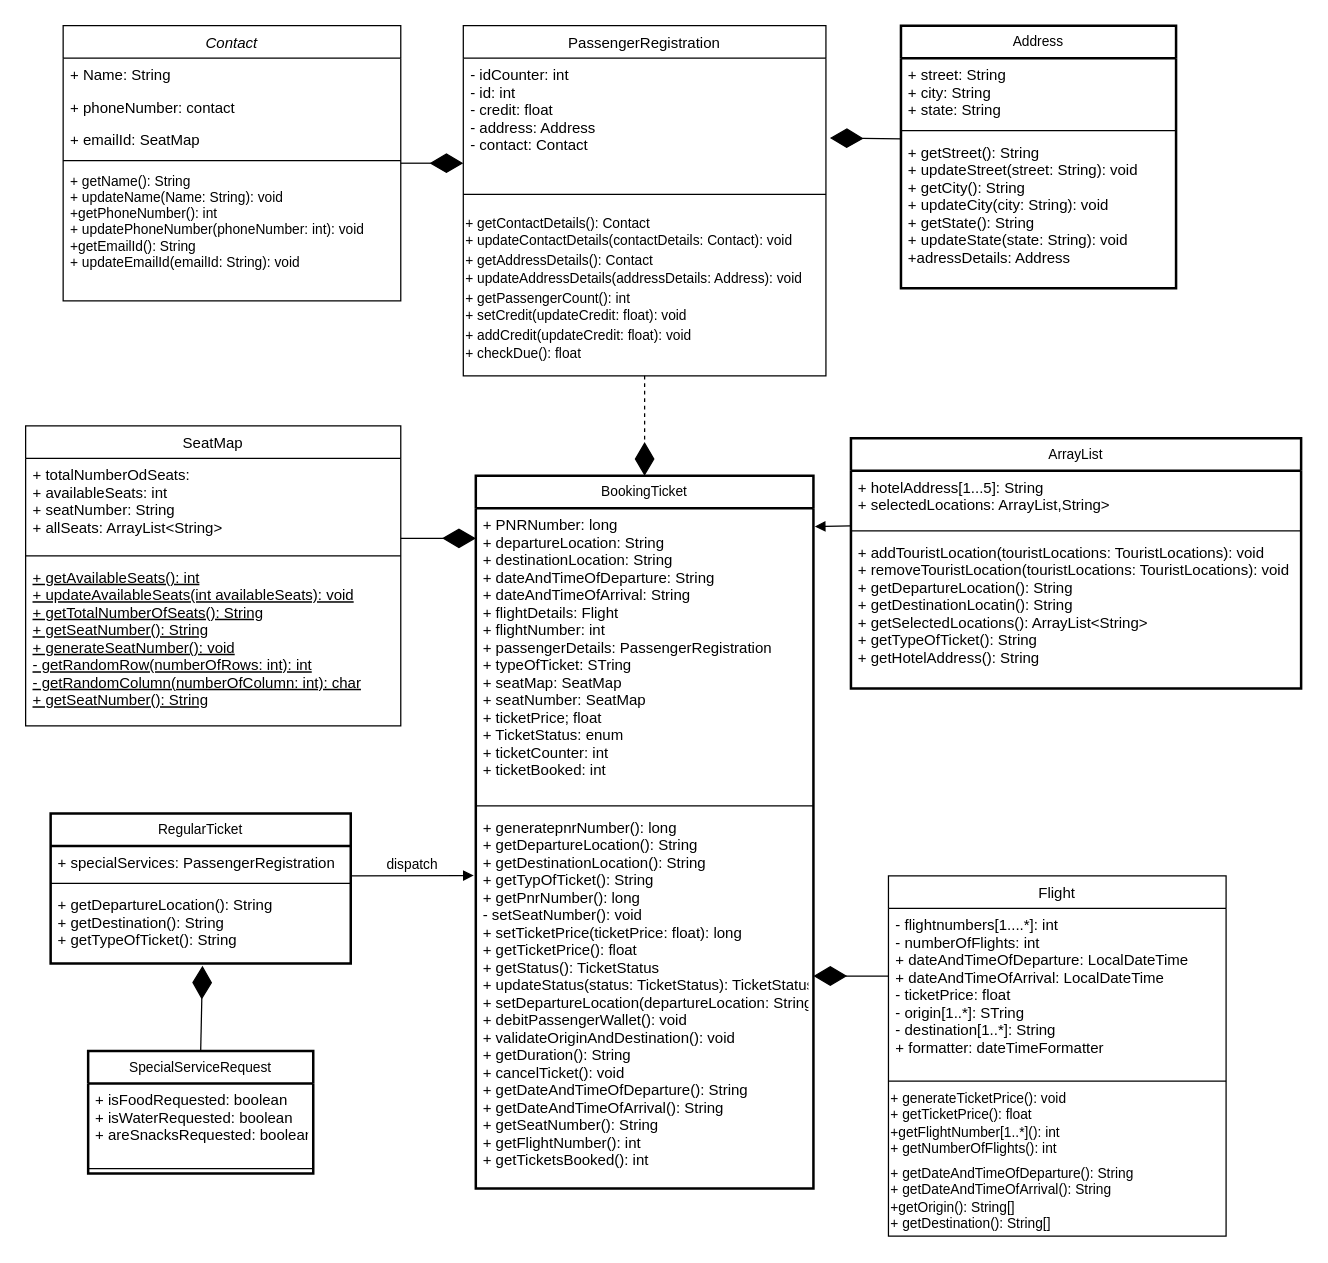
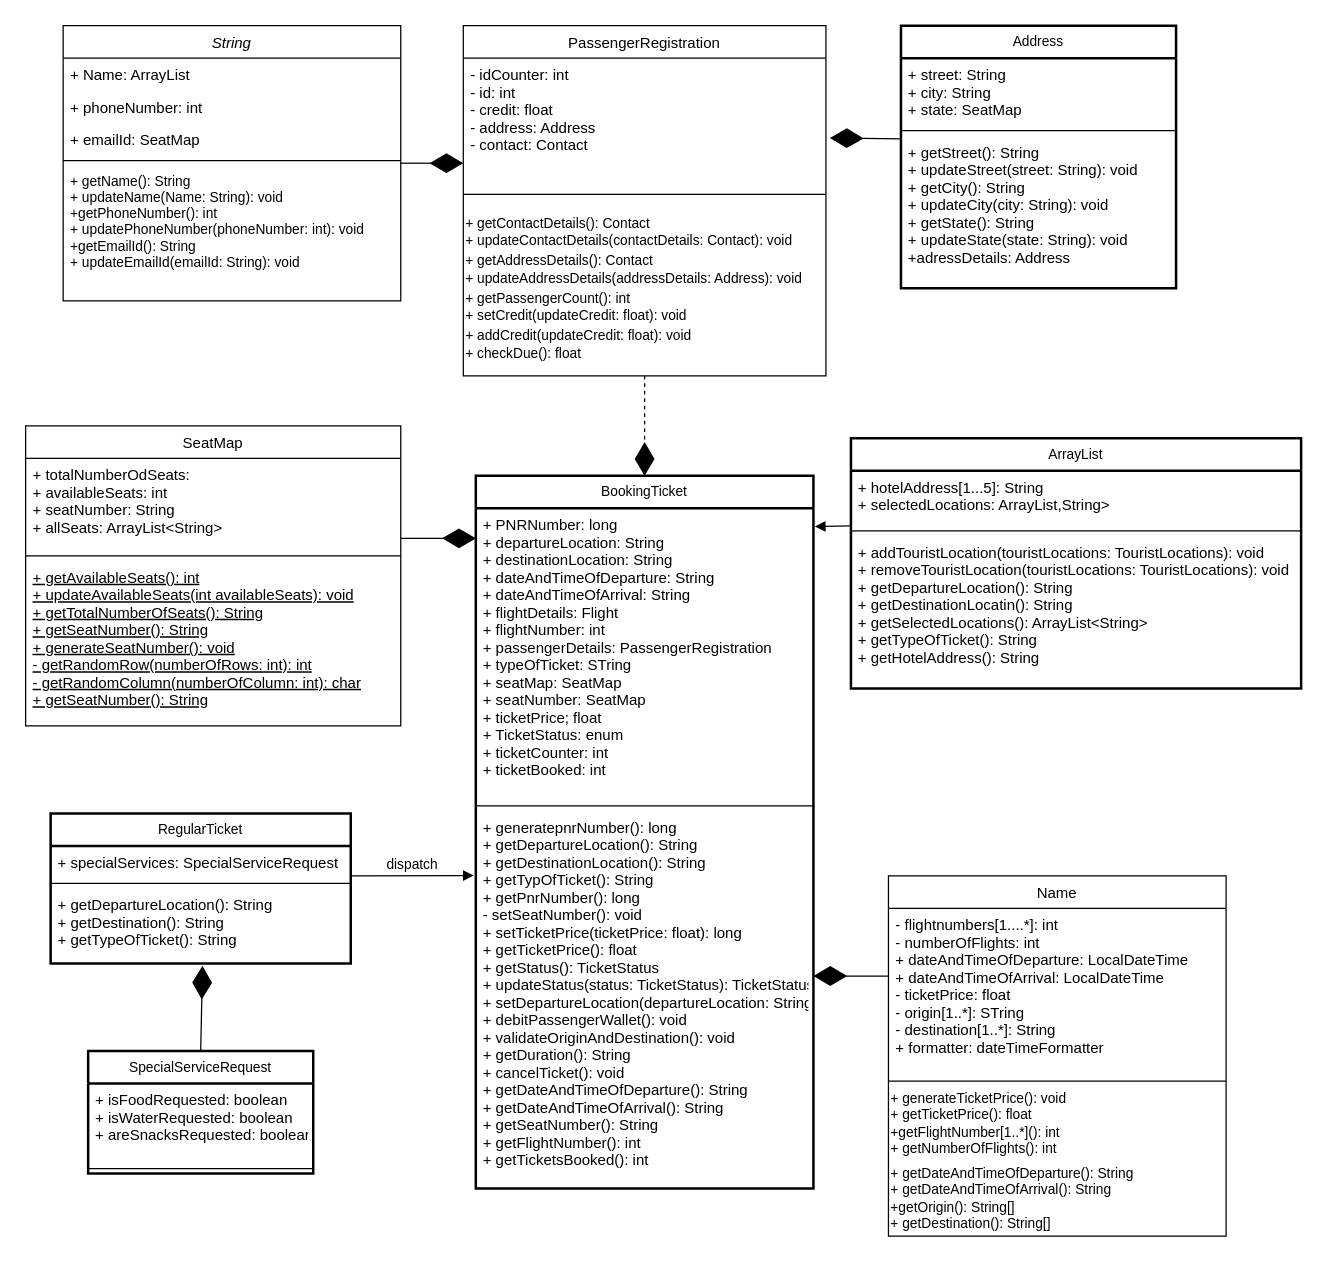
(231, 43) -> (231, 43)
(121, 75) -> (134, 75)
(967, 75) -> (967, 75)
(157, 108) -> (138, 108)
(210, 863) -> (208, 863)
(1056, 893) -> (1056, 893)
